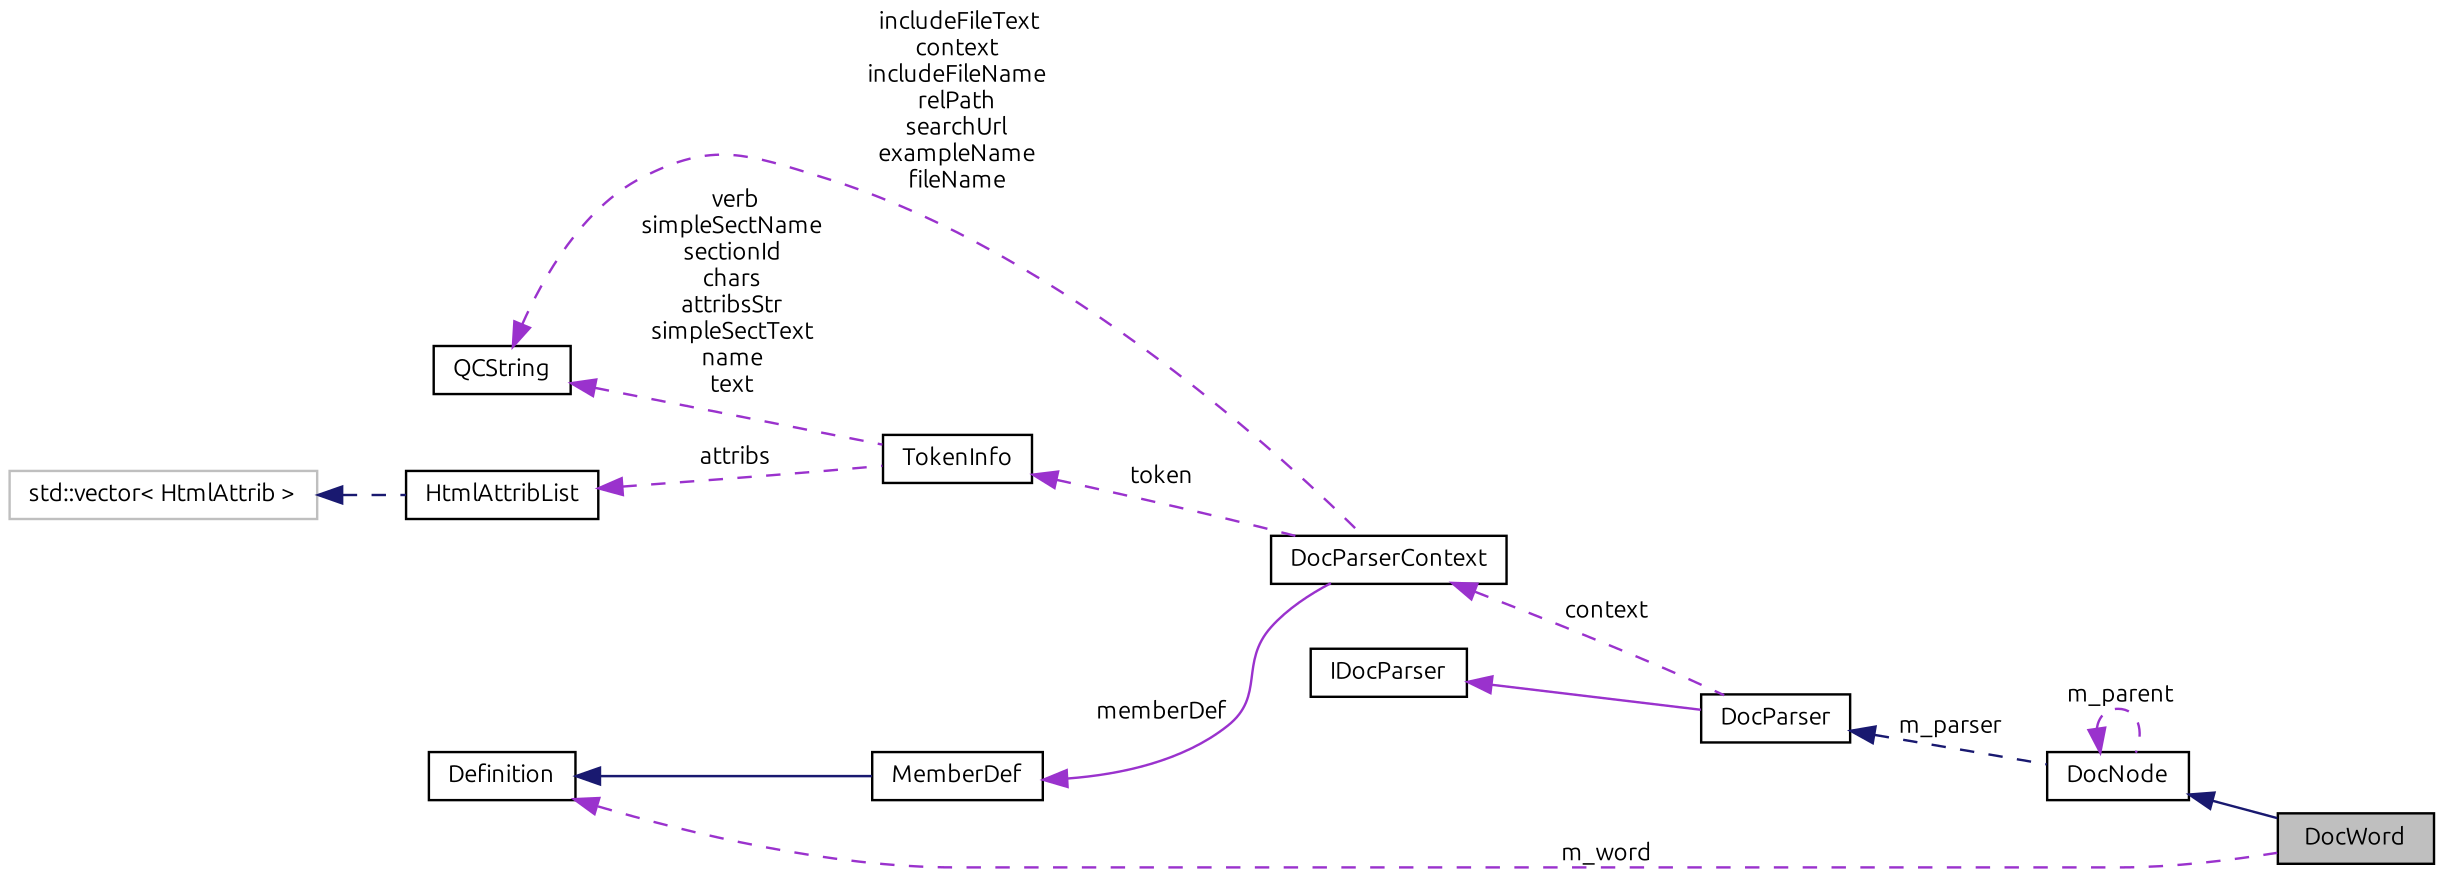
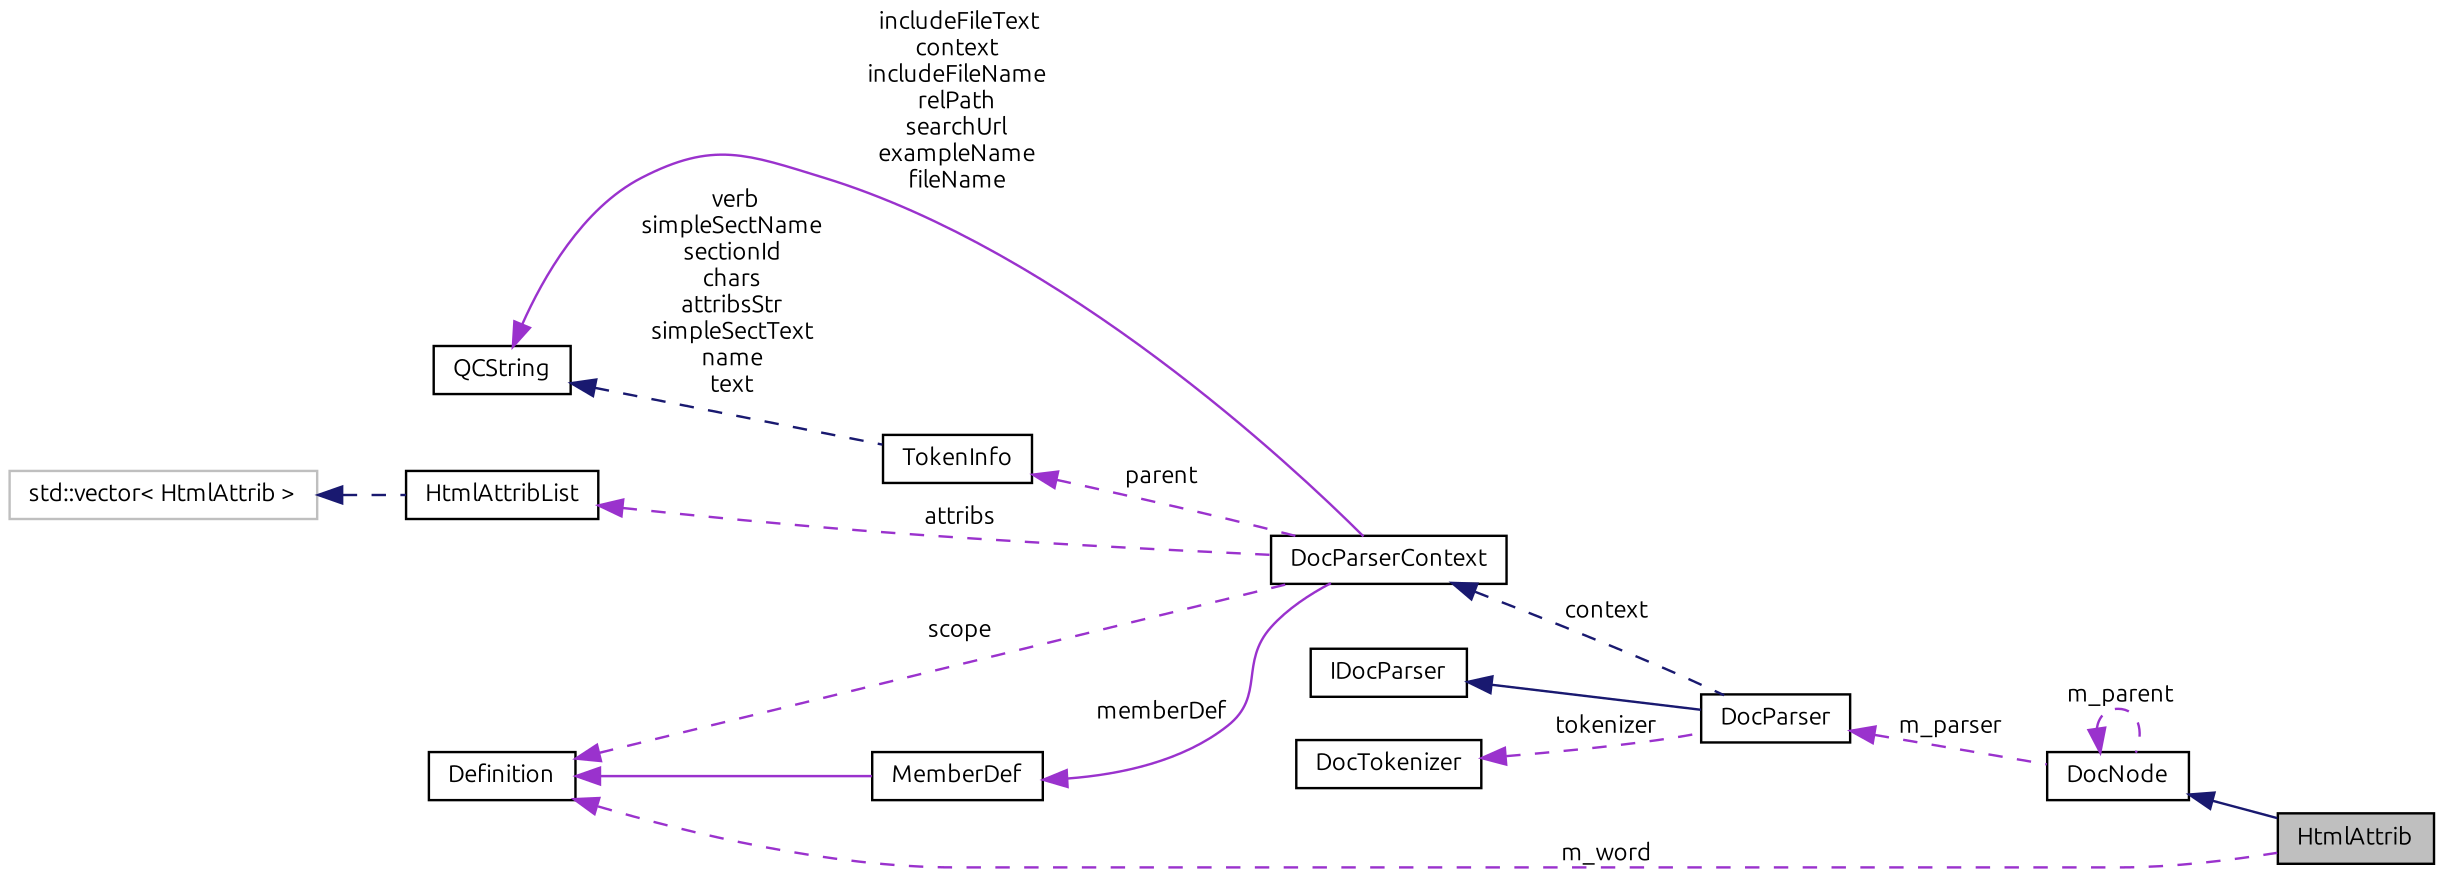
(949, 230) -> (949, 230)
(739, 416) -> (739, 416)
(752, 477) -> (946, 537)
(1159, 477) -> (1159, 477)
(1600, 642) -> (1600, 642)
none -> (946, 668)
(1596, 697) -> (1596, 697)
(1961, 750) -> (1961, 750)
none -> (1389, 764)
(736, 776) -> (736, 776)
(2356, 839) -> (2356, 839)
